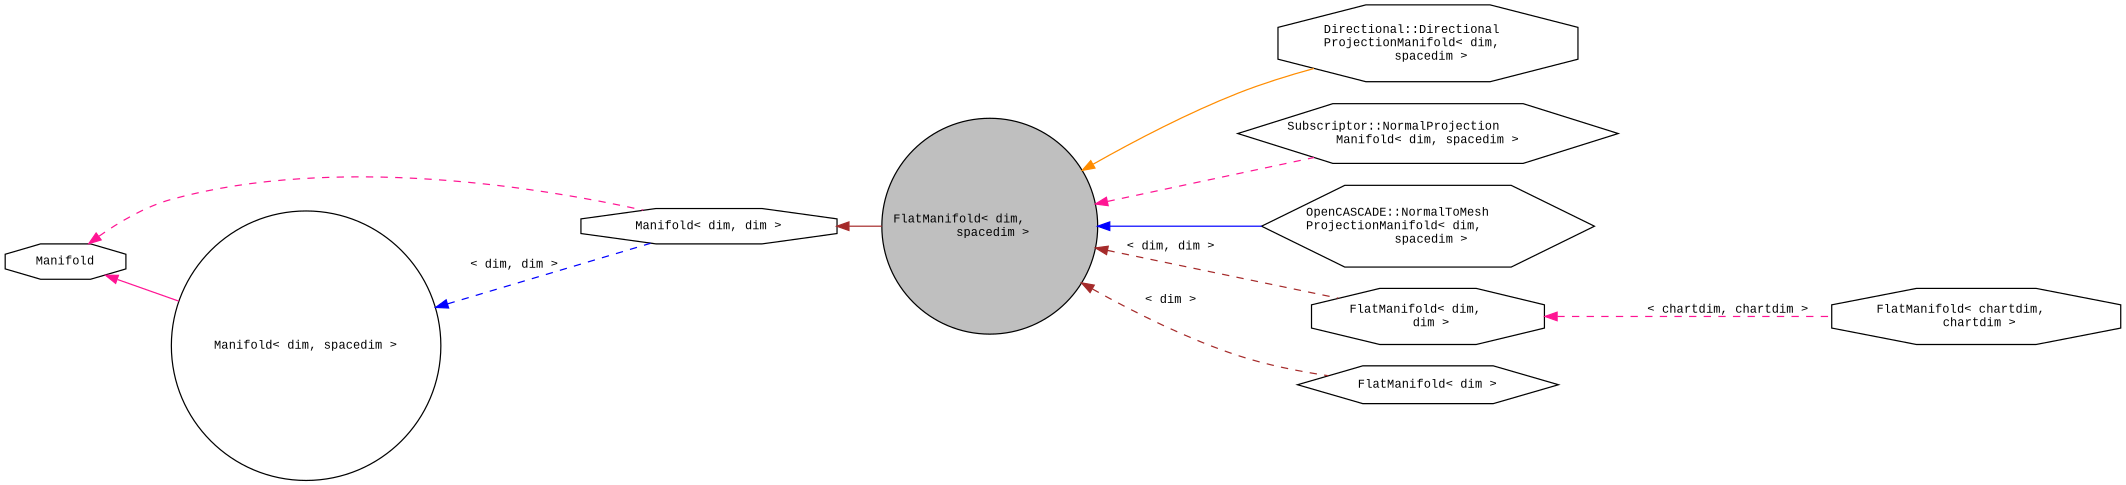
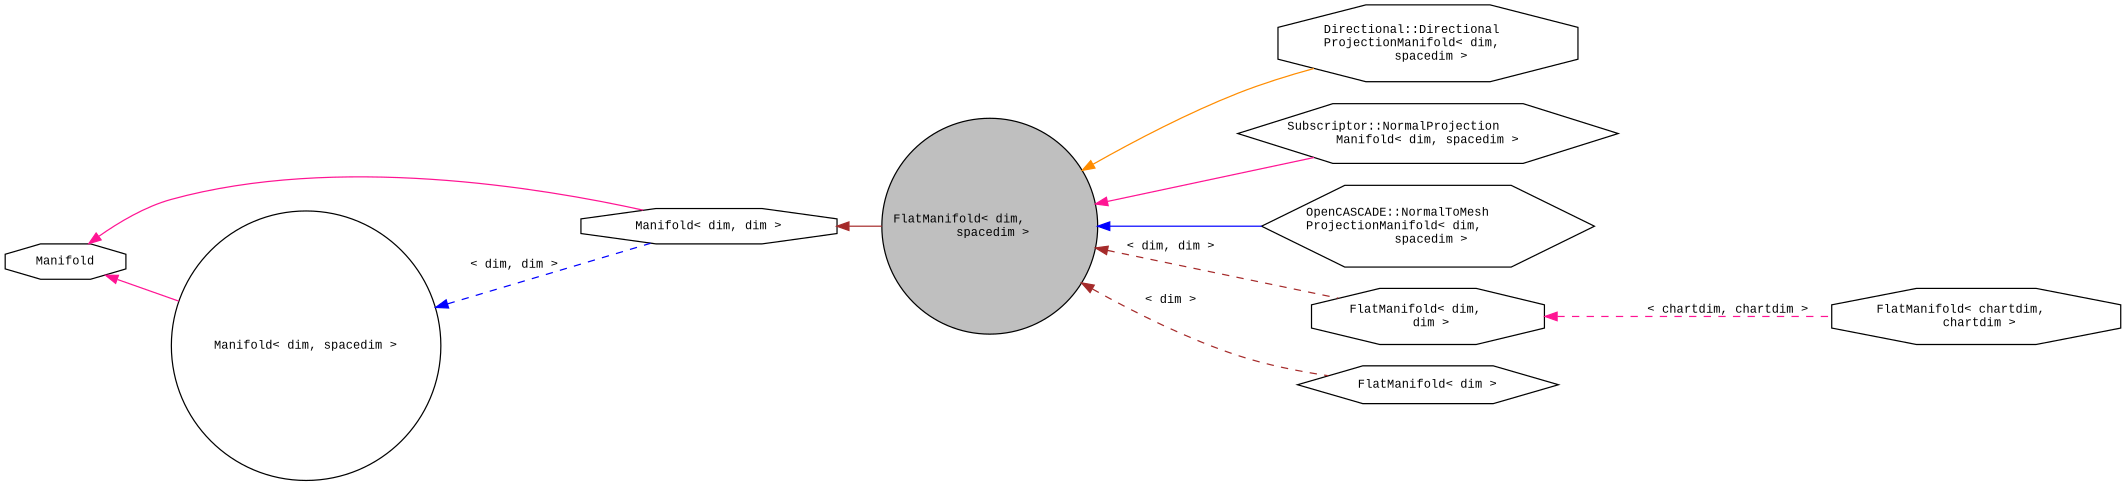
(367, 177) -> (367, 177)
(1211, 179) -> (1211, 179)
